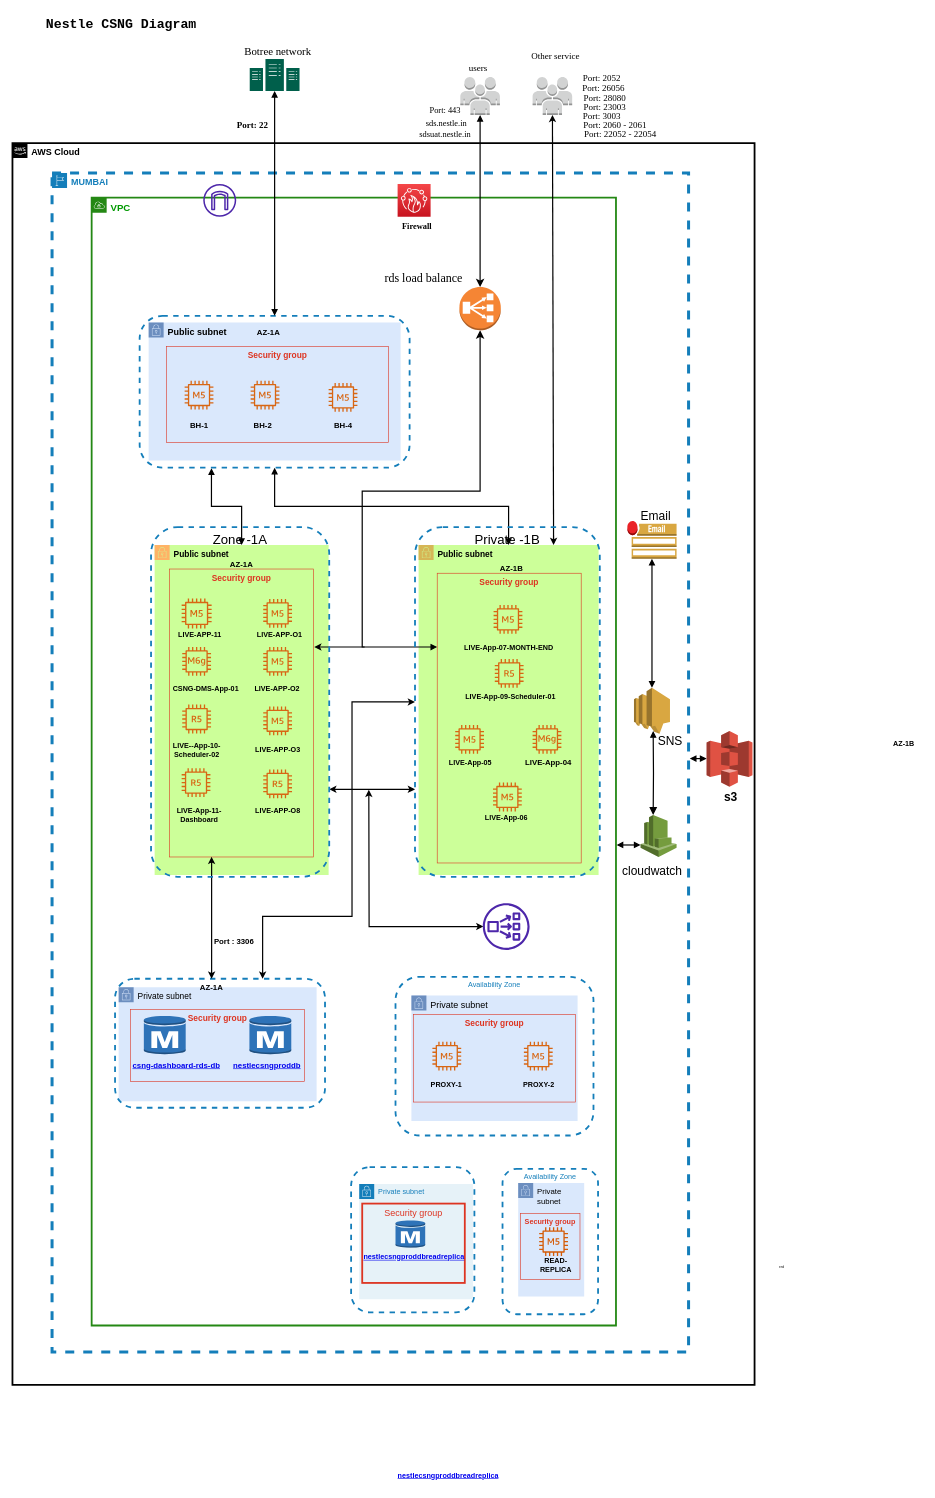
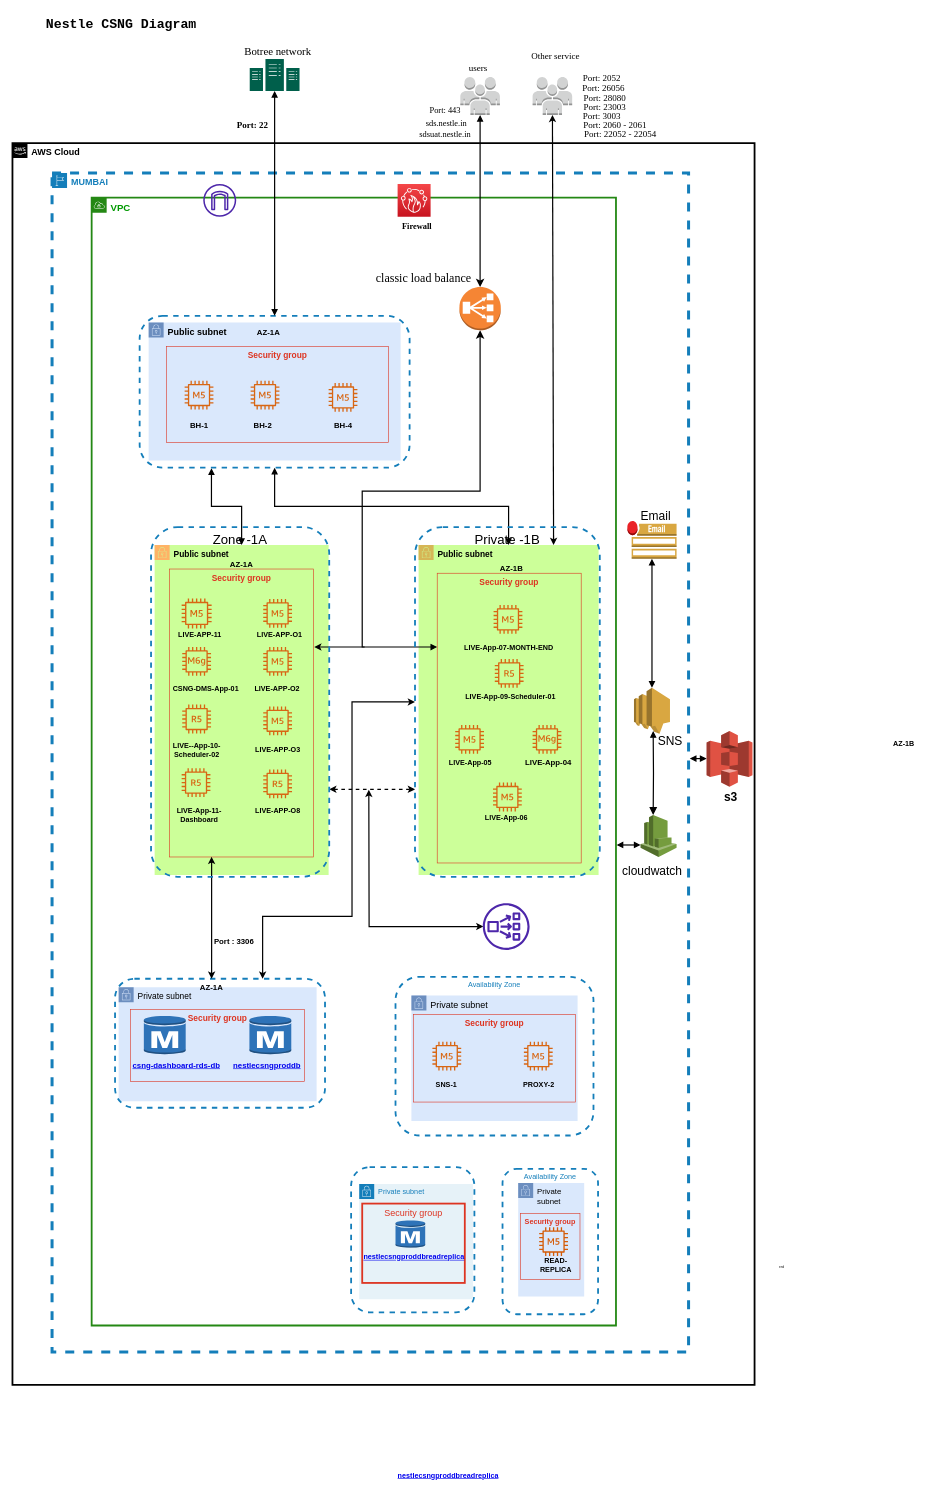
(424, 278) -> (424, 278)
(371, 789) -> (371, 789)
(446, 1085) -> (446, 1085)
